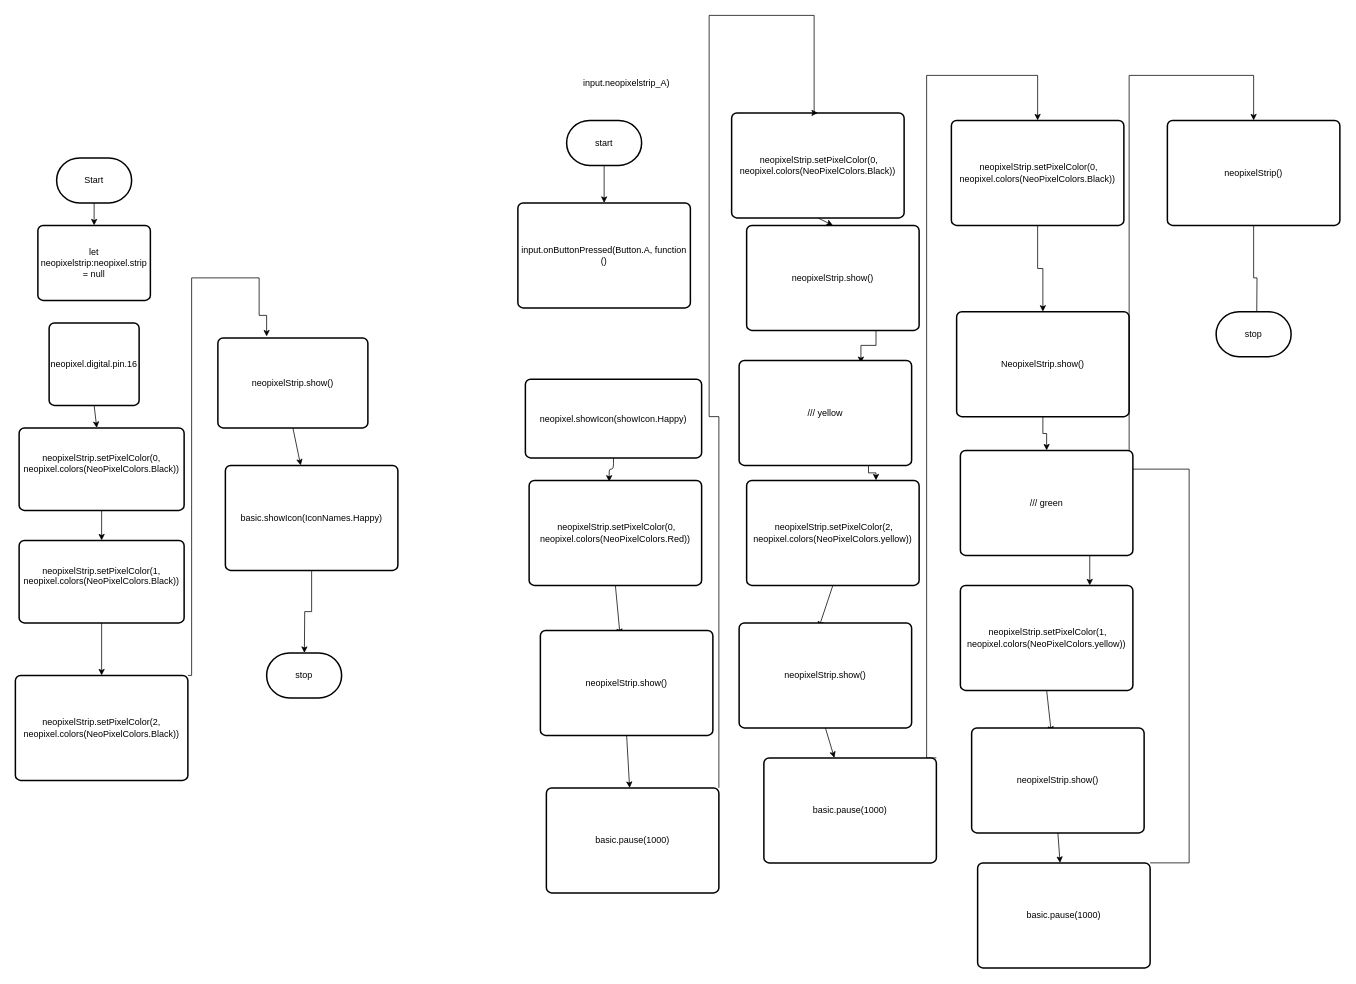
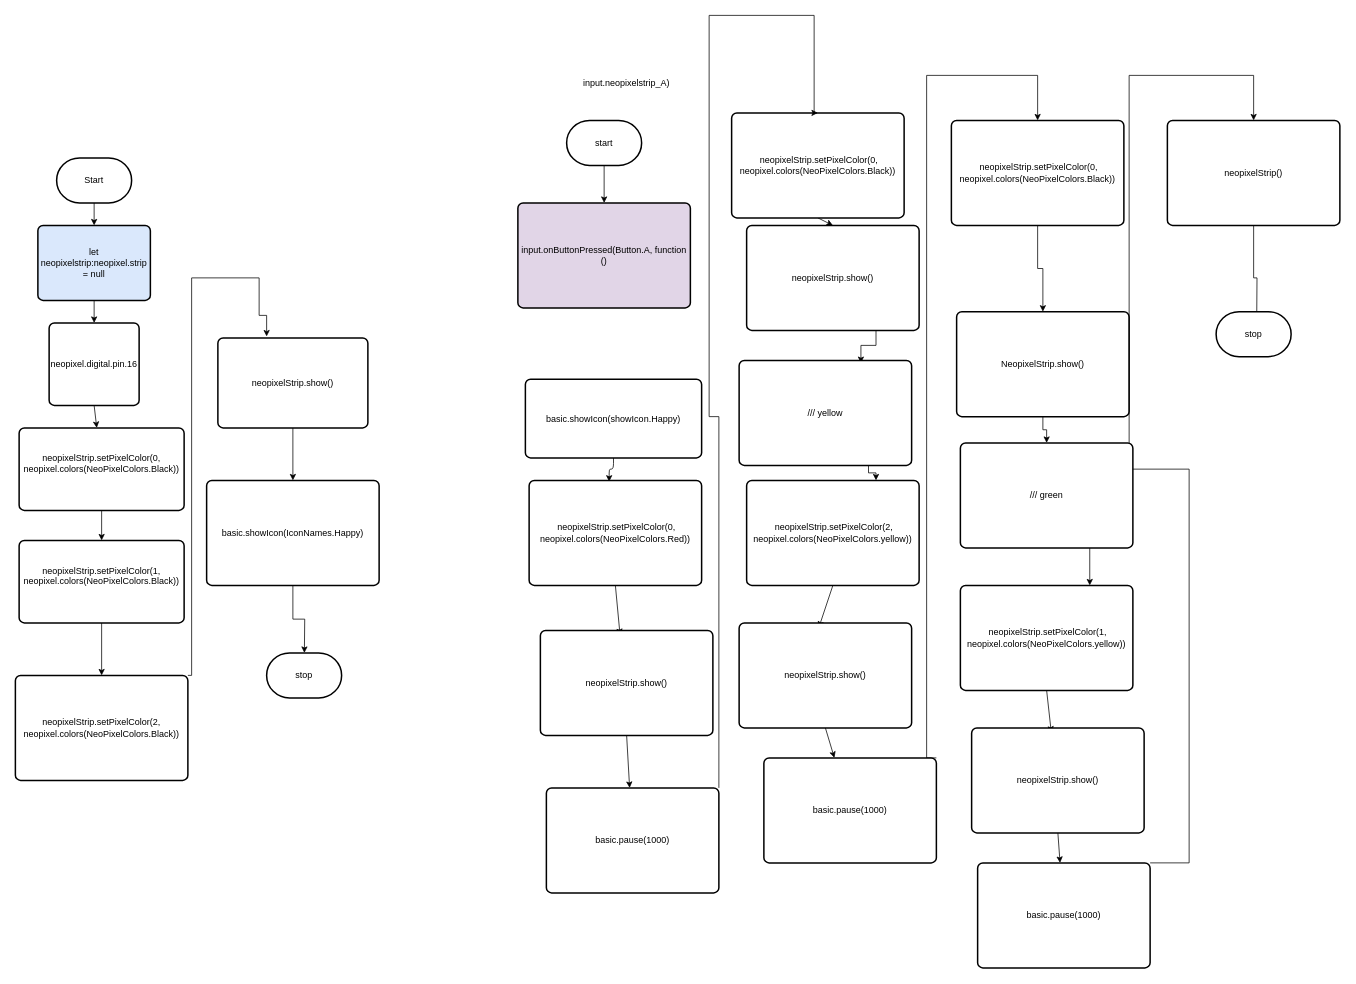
(604, 255) -> (604, 255)
(94, 263) -> (94, 263)
none -> (94, 316)
(614, 419) -> (614, 419)
(1047, 503) -> (1047, 495)
(312, 518) -> (293, 533)
